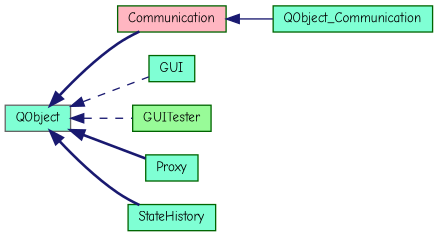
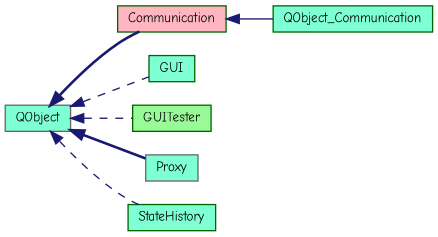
(172, 168) -> (172, 168)
(97, 177) -> (97, 177)
